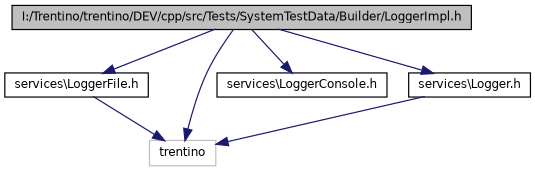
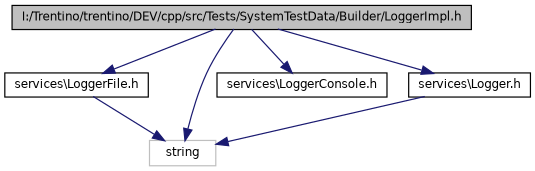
(183, 153) -> (183, 153)
